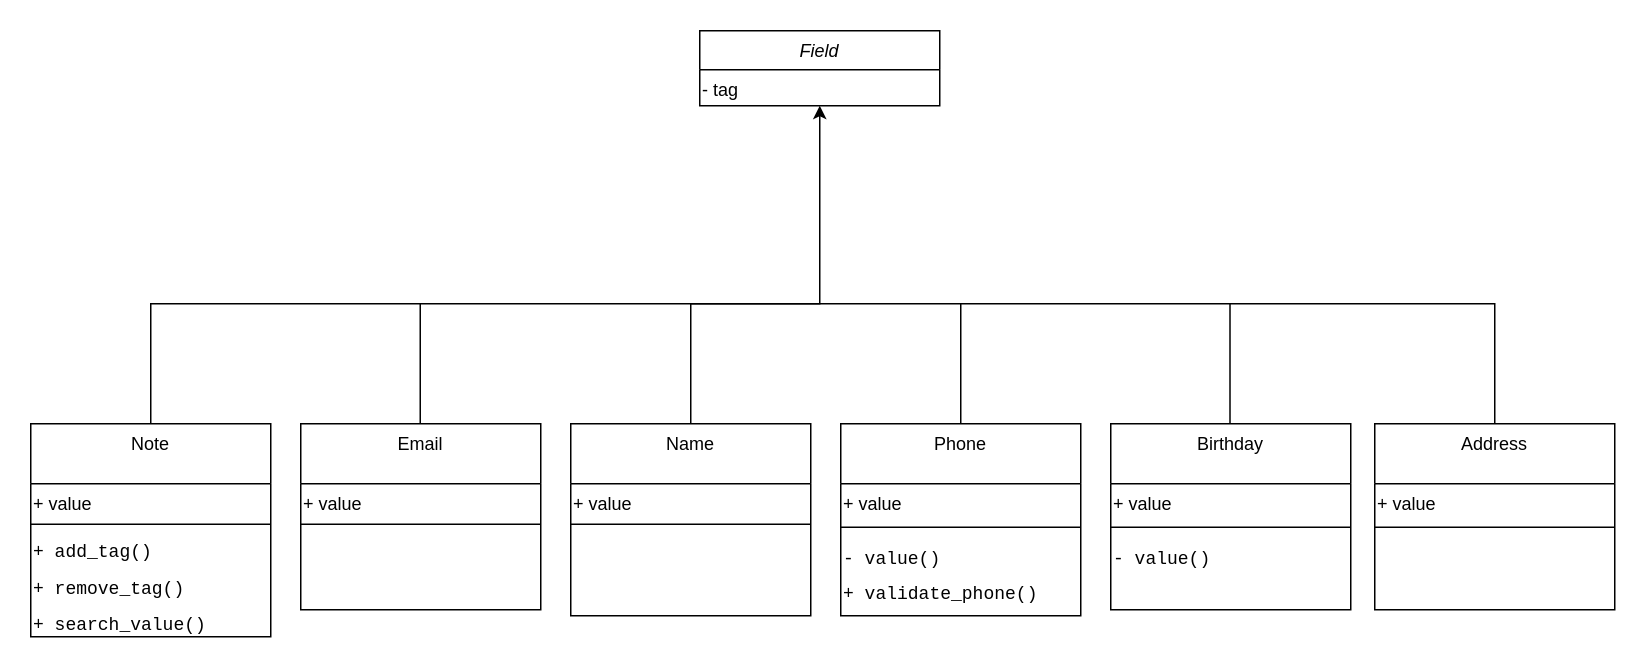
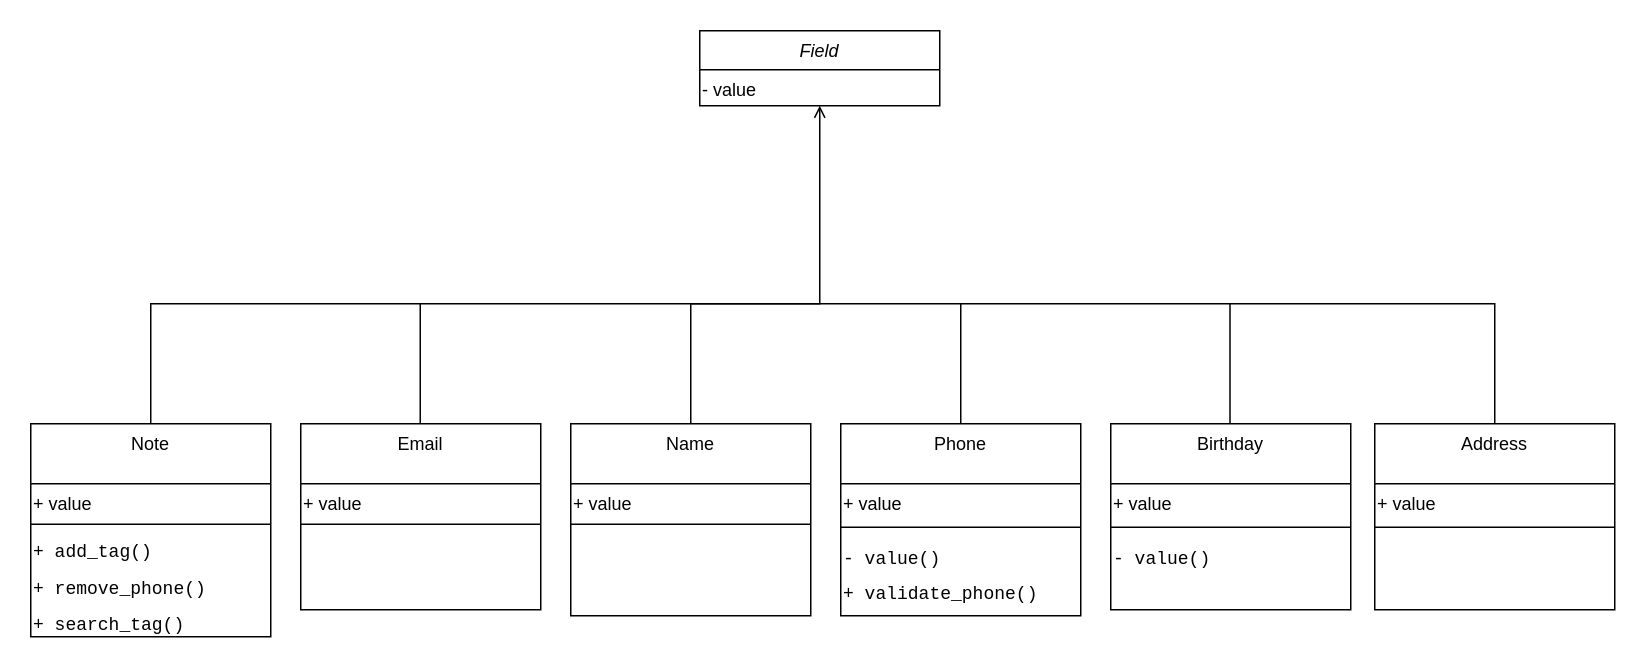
(726, 91) -> (733, 91)
(820, 117) -> (820, 114)
(102, 586) -> (112, 586)
(110, 622) -> (102, 622)
